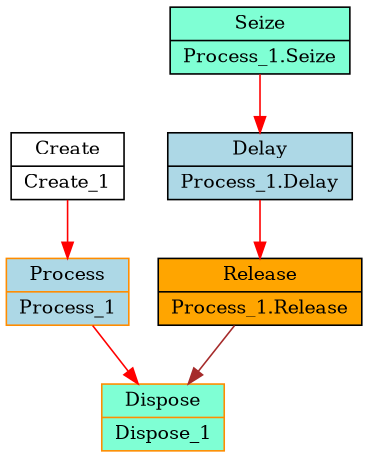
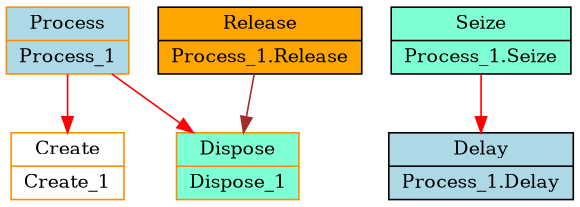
(68, 166) -> (68, 166)
(68, 221) -> (68, 95)
(260, 221) -> none
